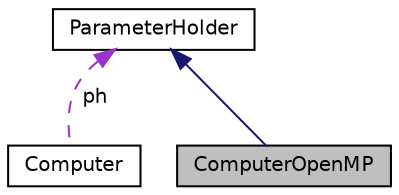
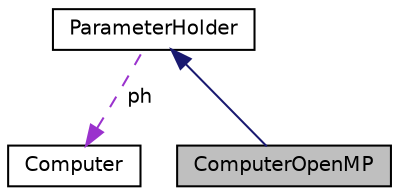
(72, 99) -> (121, 89)
